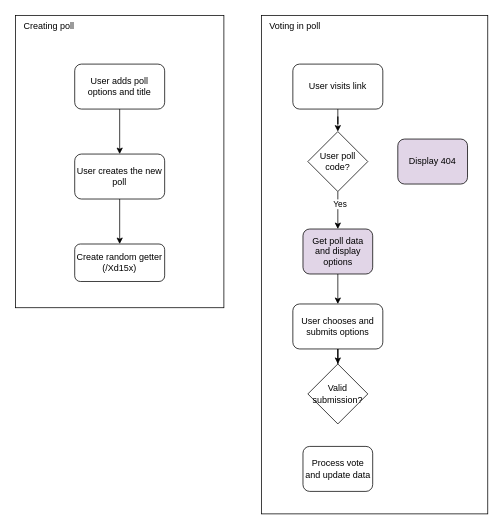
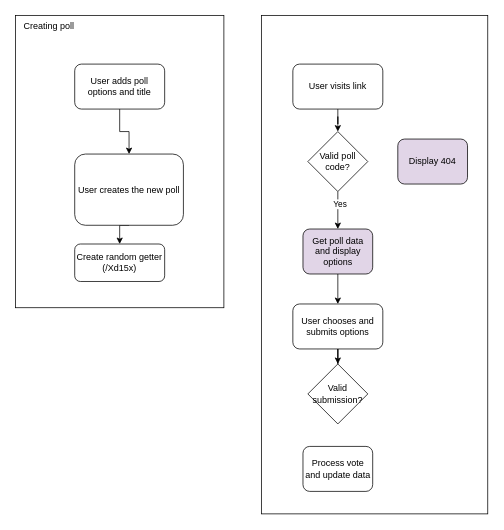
(295, 27) -> none
(338, 162) -> (338, 162)
(120, 177) -> (129, 190)
